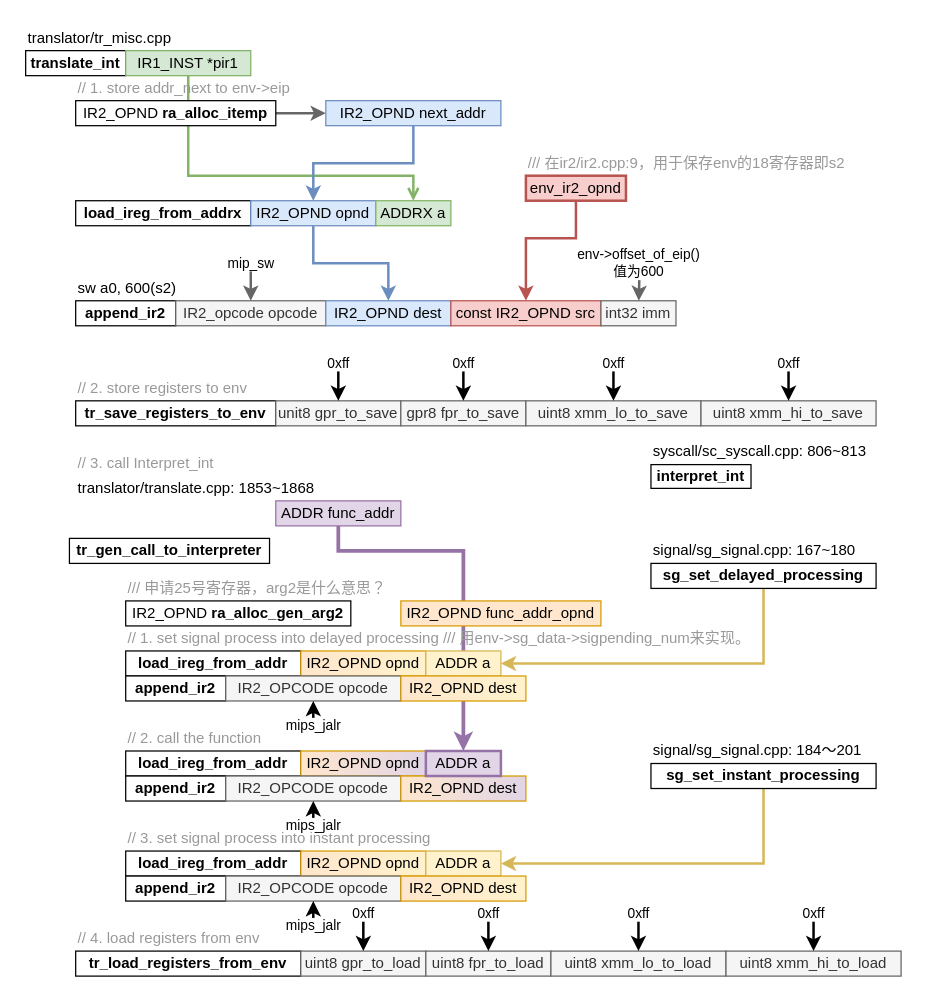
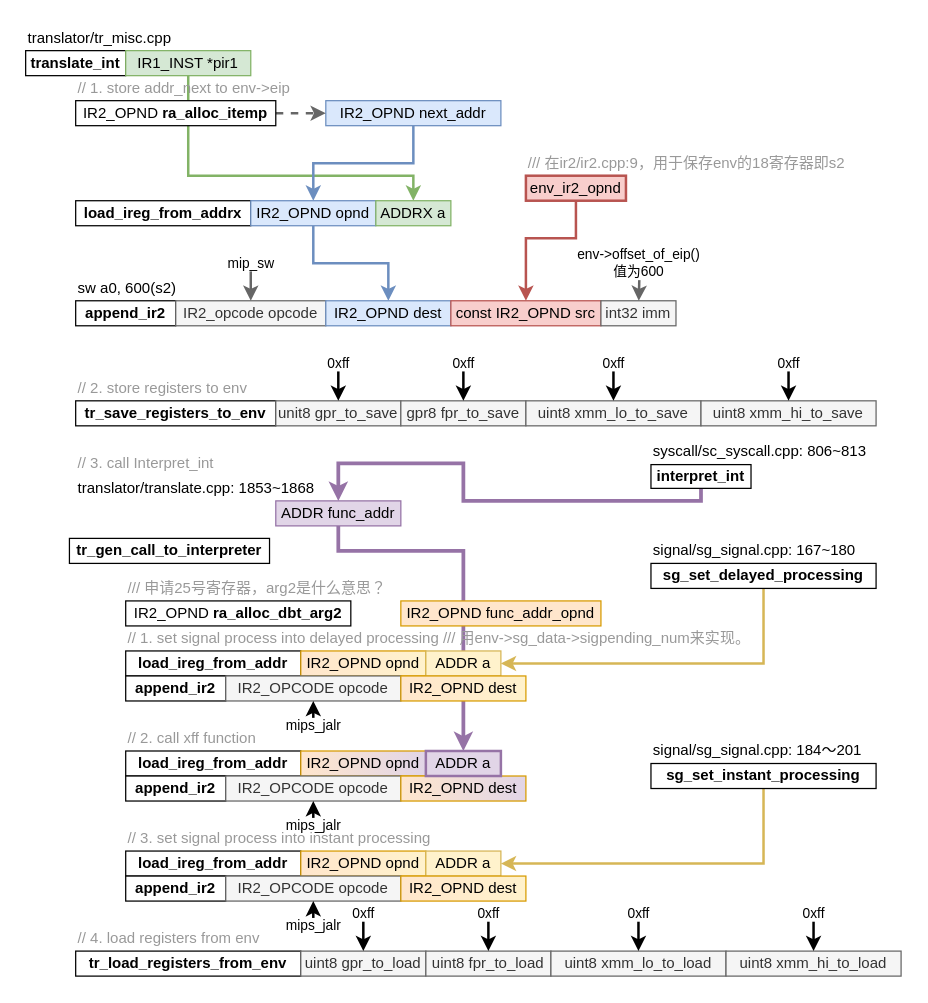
(298, 113) -> (298, 113)
(413, 189) -> (413, 188)
none -> (495, 501)
(238, 613) -> (238, 613)
(209, 738) -> (209, 738)
